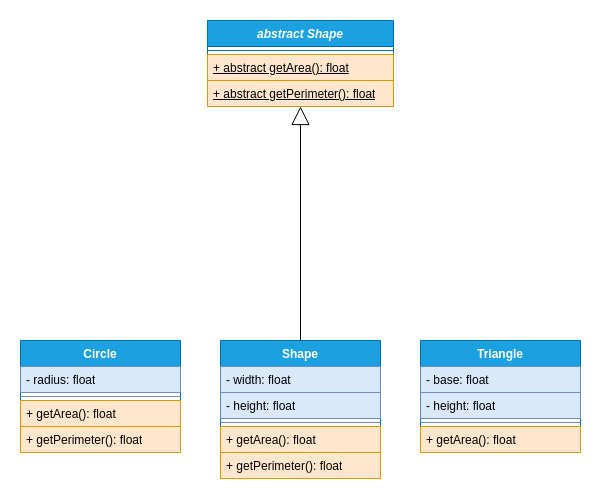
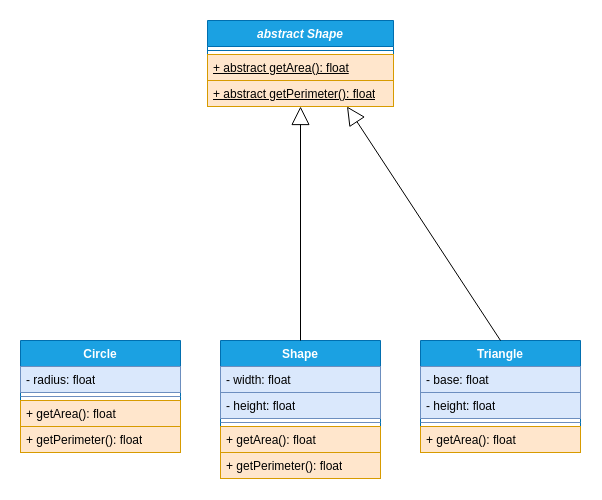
none -> (429, 231)
